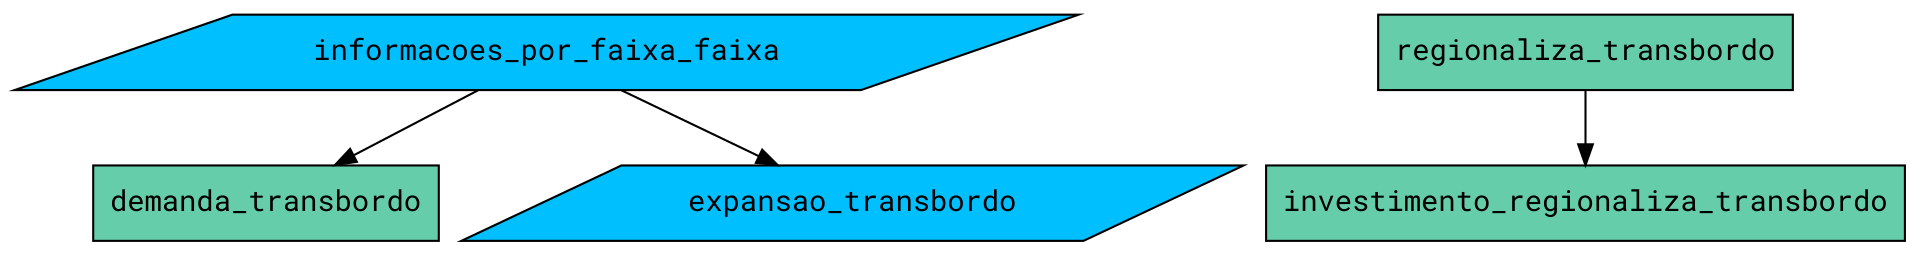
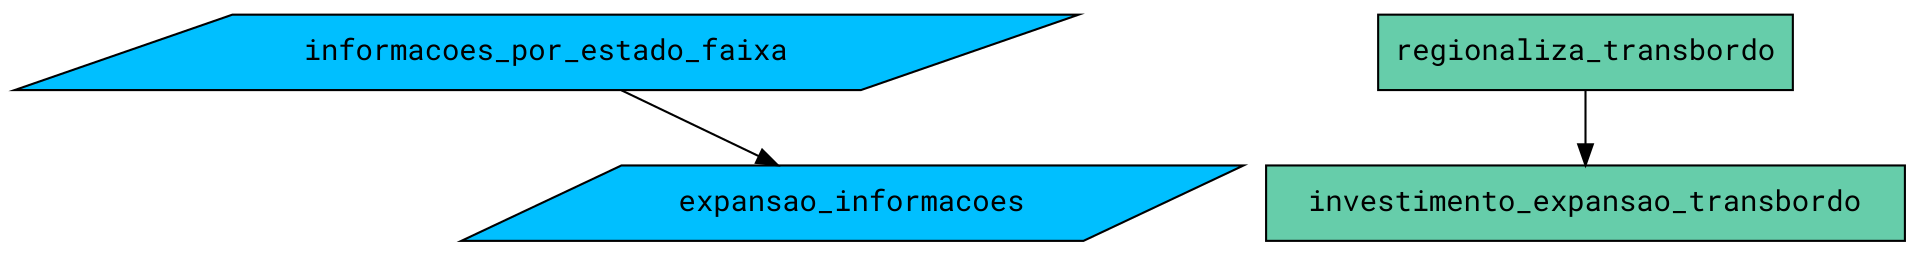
(547, 52) -> (547, 52)
(266, 203) -> none
(852, 203) -> (852, 203)
(1585, 203) -> (1585, 203)
